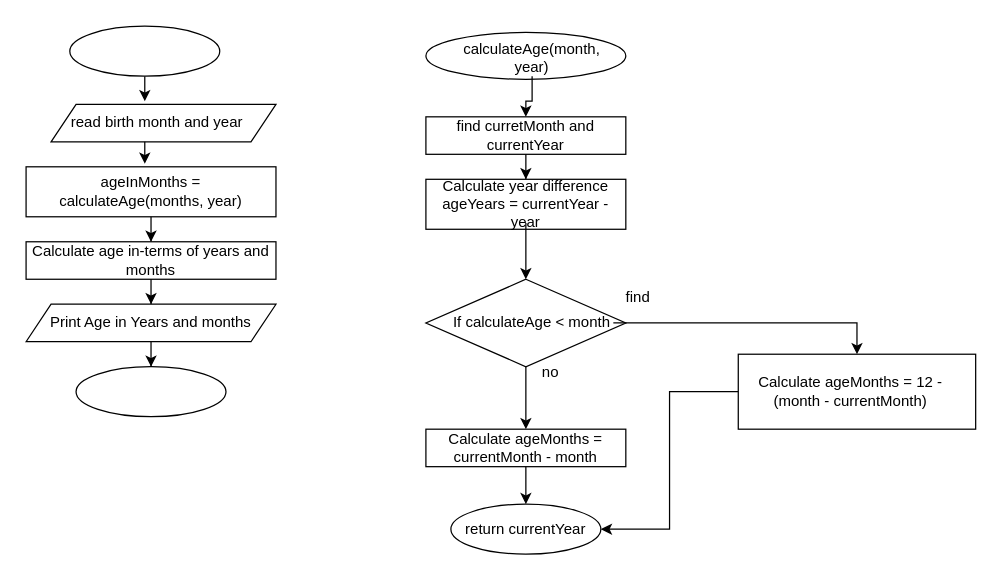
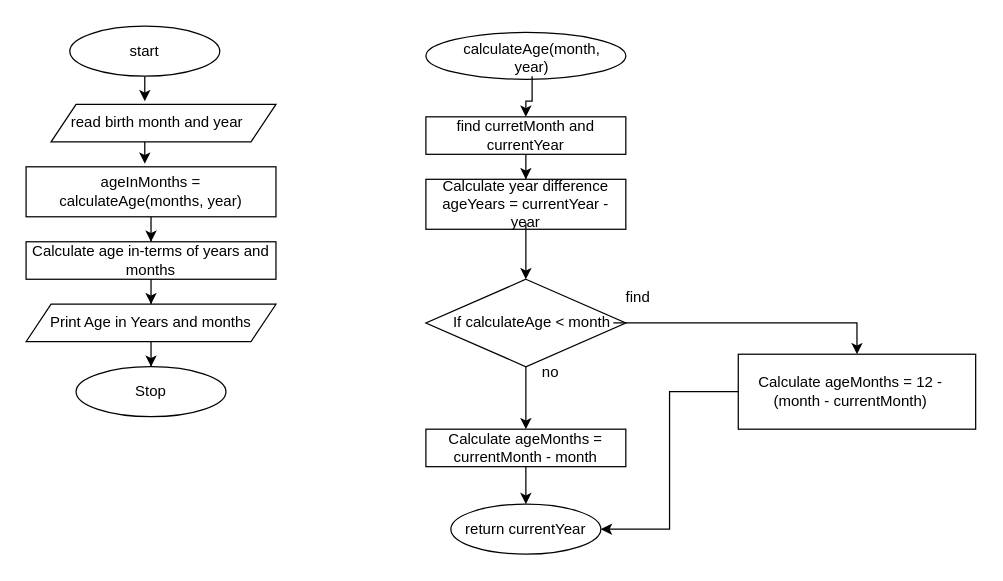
none -> (144, 51)
none -> (151, 392)
